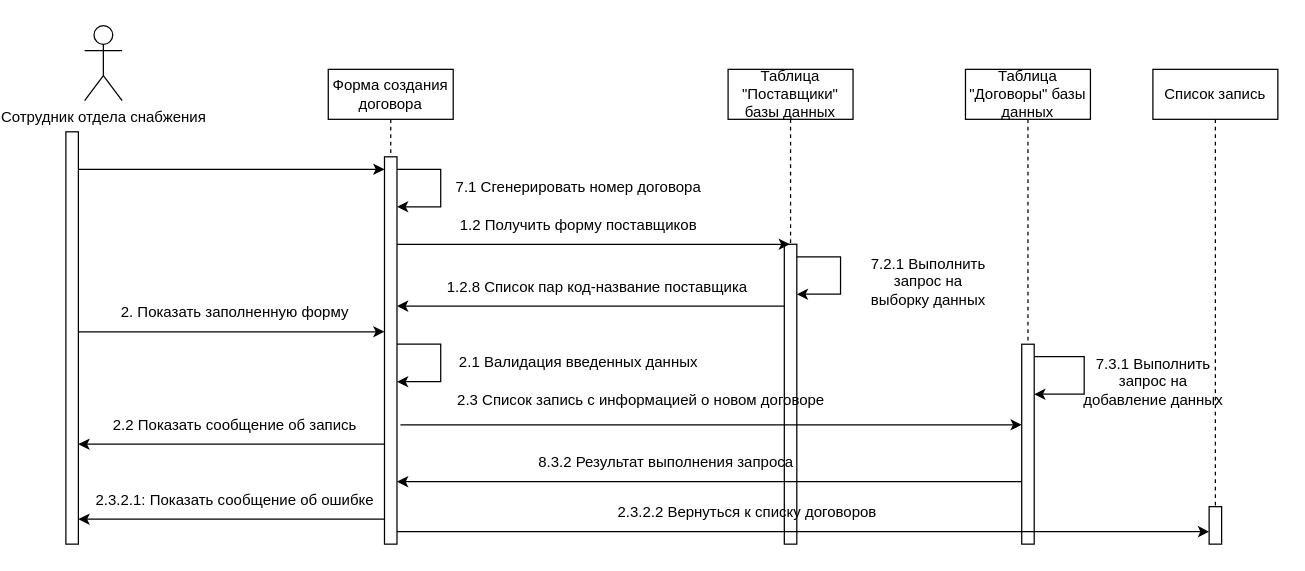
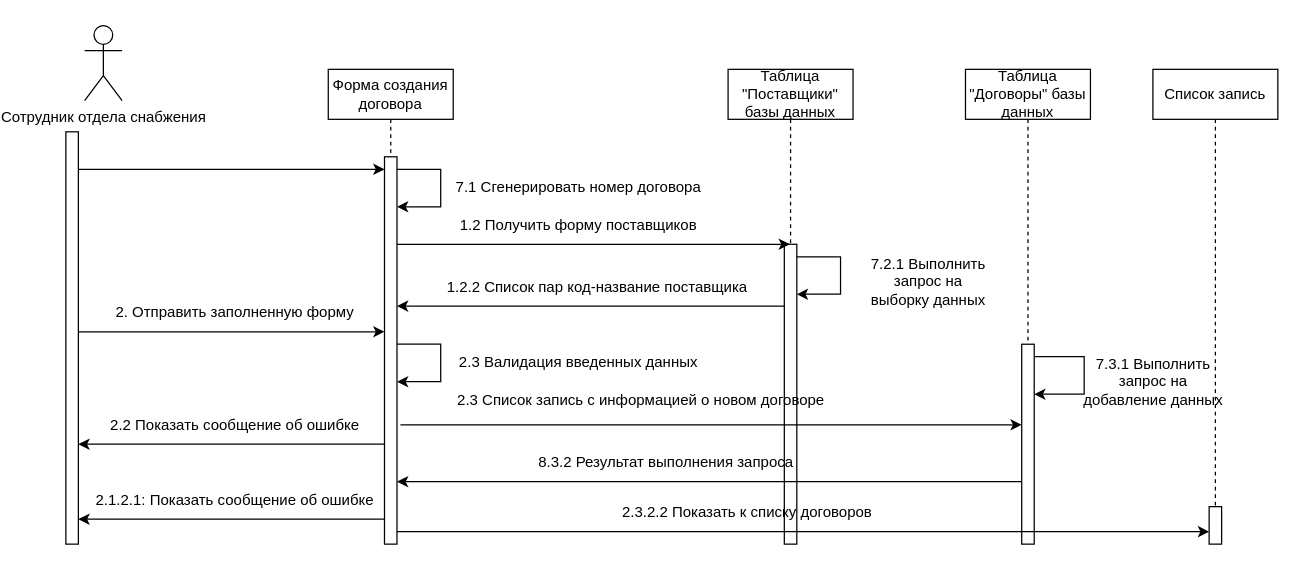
(598, 288) -> (598, 288)
(235, 313) -> (235, 313)
(579, 363) -> (579, 363)
(235, 426) -> (235, 426)
(235, 501) -> (235, 501)
(748, 513) -> (748, 513)
